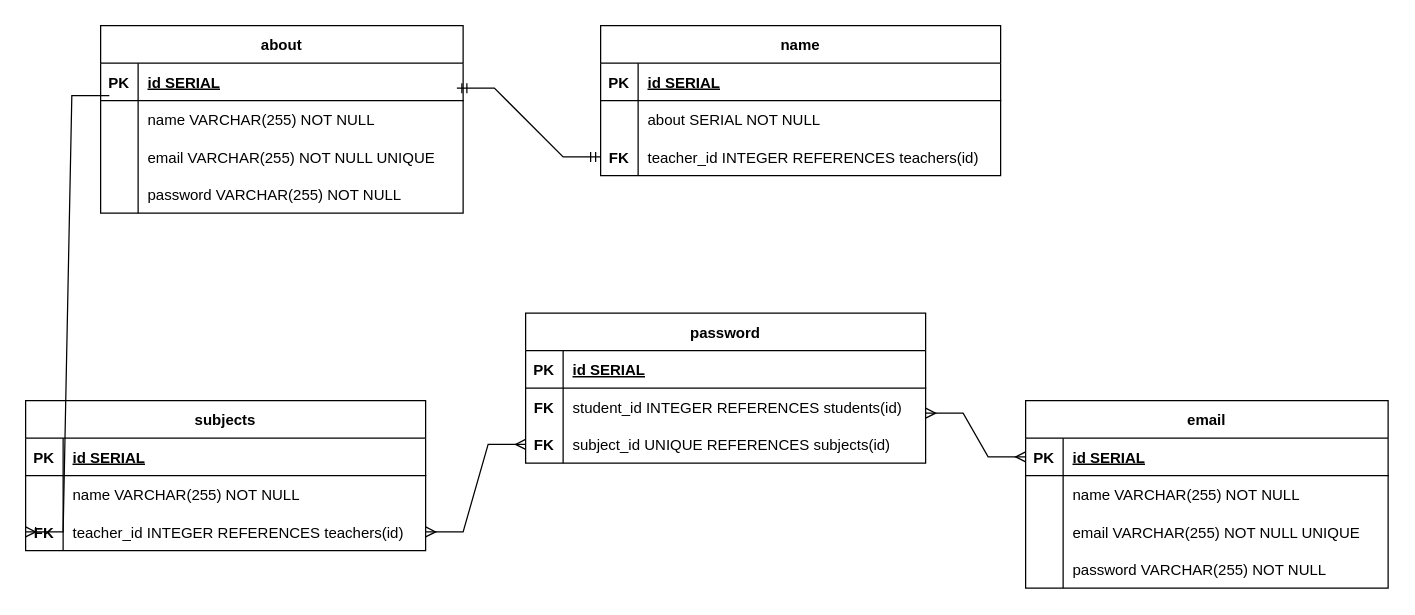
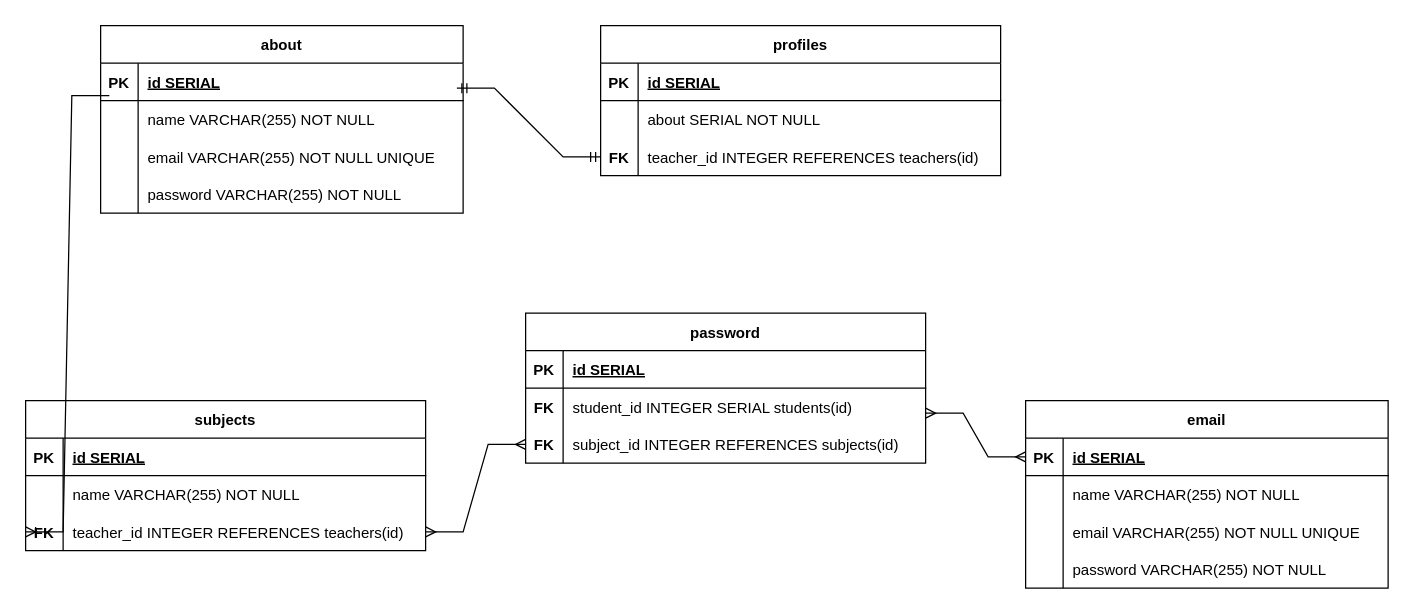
(800, 45) -> (800, 45)
(739, 408) -> (722, 408)
(735, 445) -> (739, 445)
